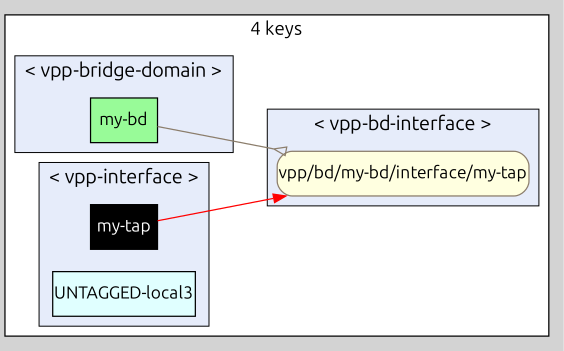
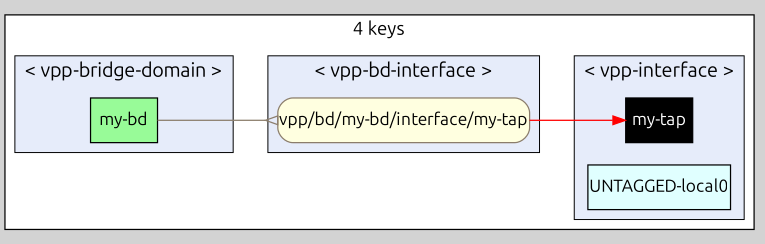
(218, 209) -> (565, 120)
(124, 294) -> (659, 187)
